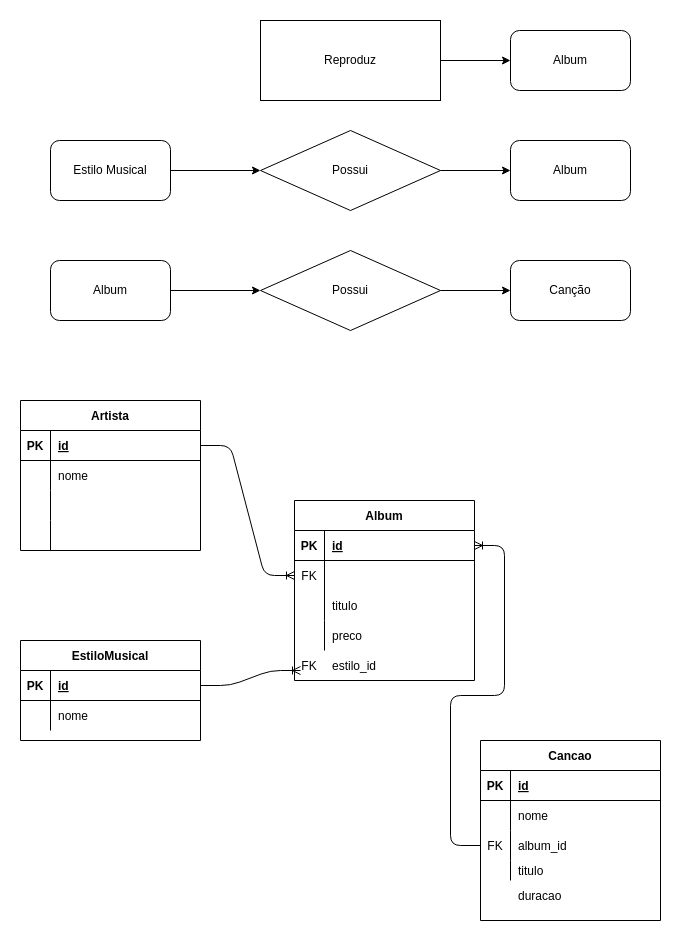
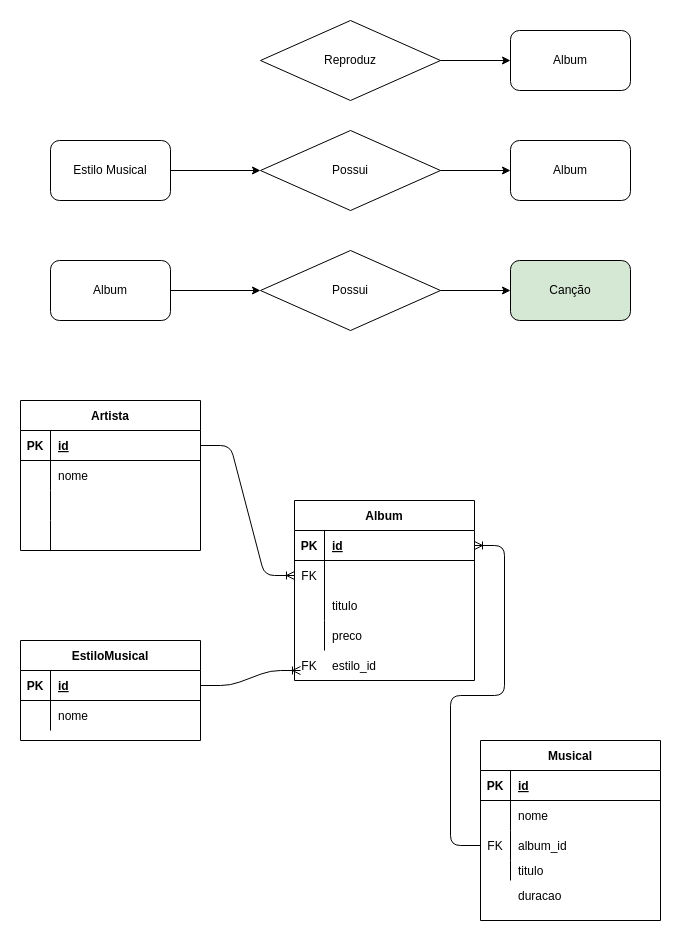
(351, 61) -> (351, 61)
(571, 291) -> (571, 291)
(570, 756) -> (570, 756)
